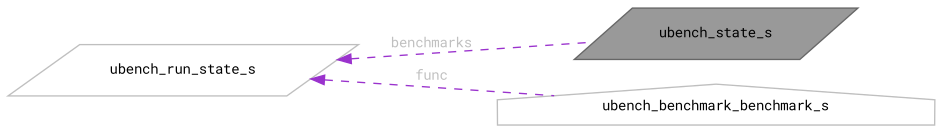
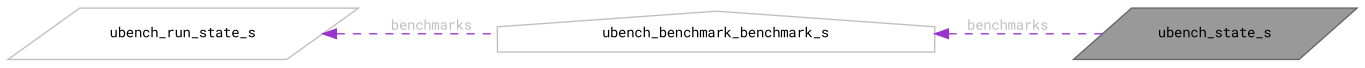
(472, 50) -> (1025, 34)
(428, 76) -> (428, 26)
